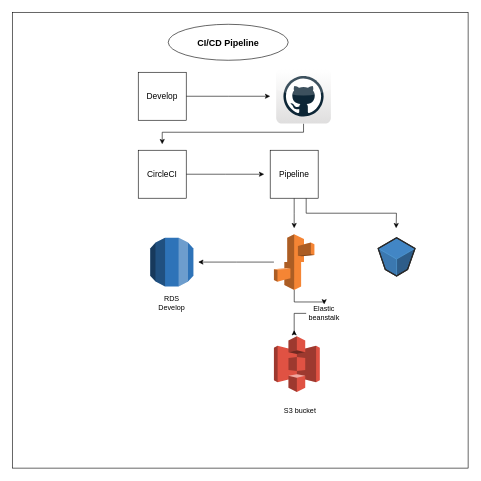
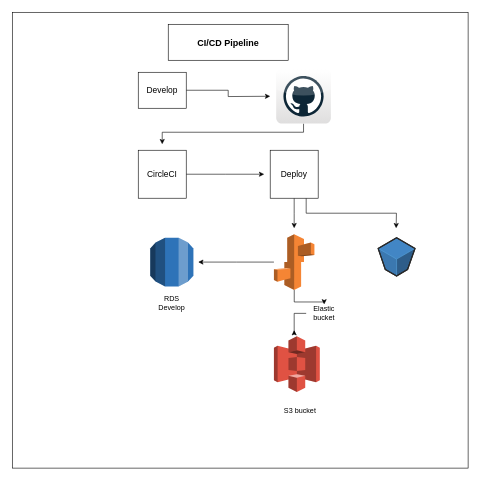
(228, 42) -> (228, 42)
(162, 96) -> (162, 90)
(294, 174) -> (294, 174)
(324, 314) -> (324, 314)
